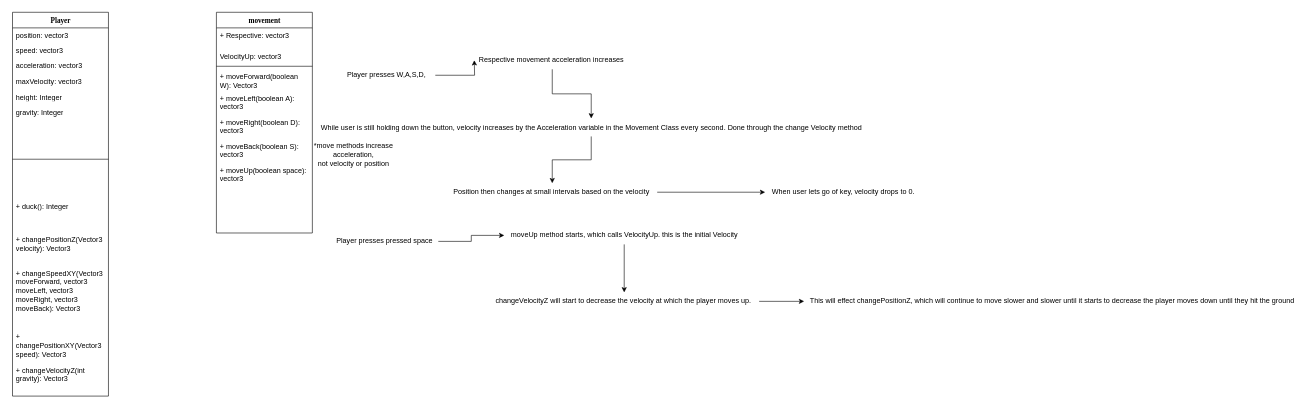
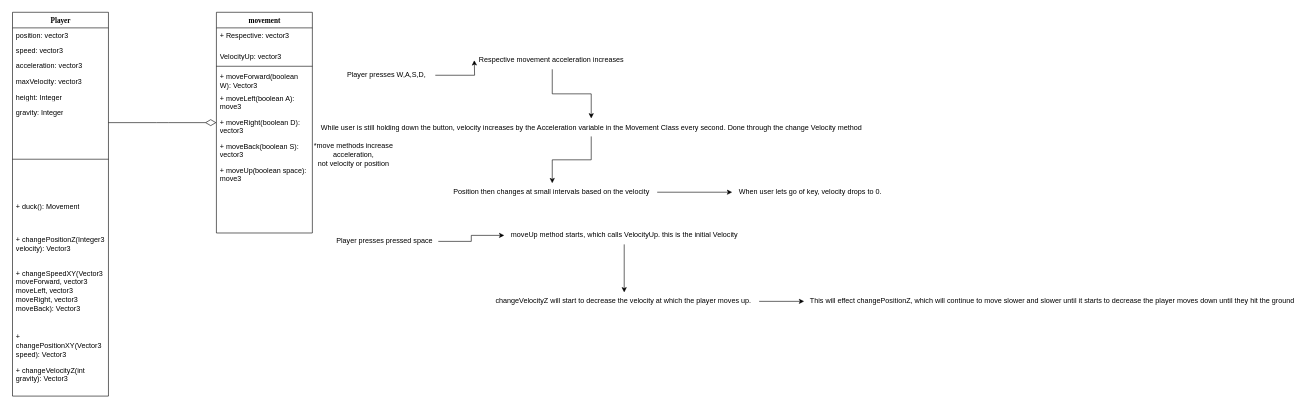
(265, 103) -> (265, 103)
none -> (155, 123)
(265, 175) -> (265, 175)
(843, 192) -> (810, 192)
(47, 207) -> (49, 207)
(61, 245) -> (61, 245)
